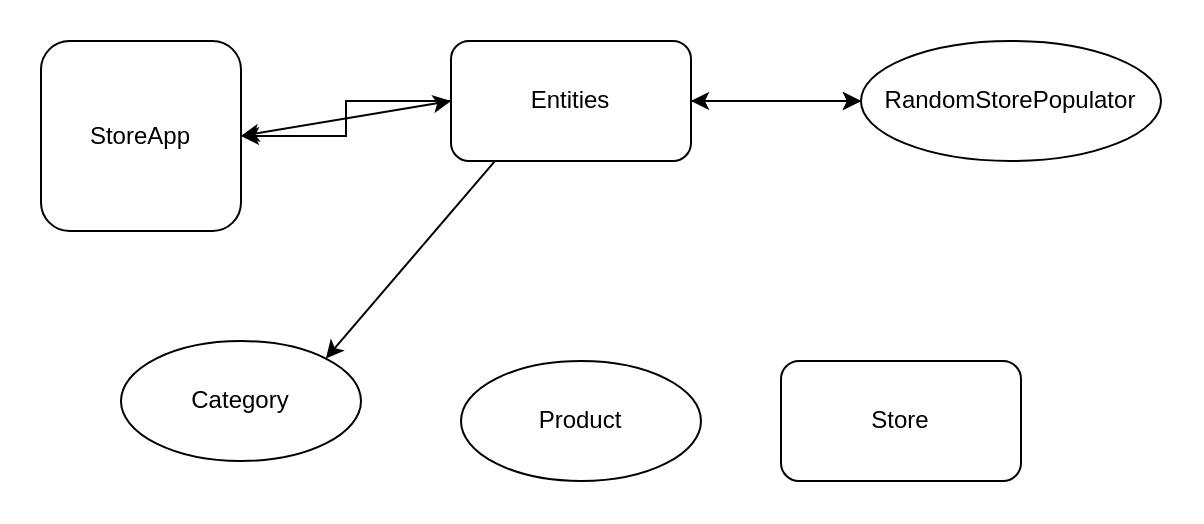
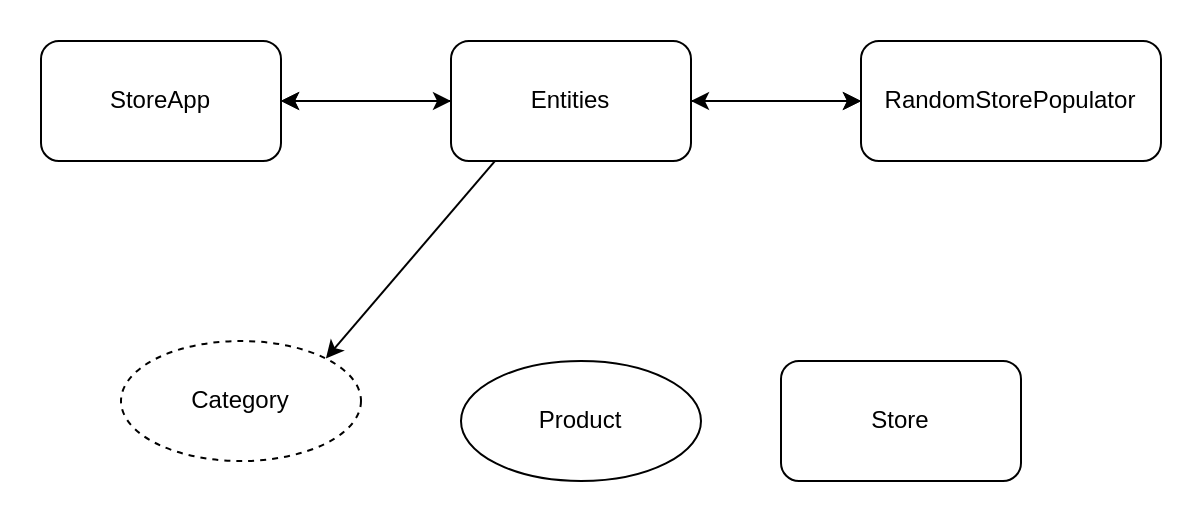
(1011, 101) -> (1011, 101)
(141, 136) -> (161, 101)
(241, 401) -> (241, 401)
